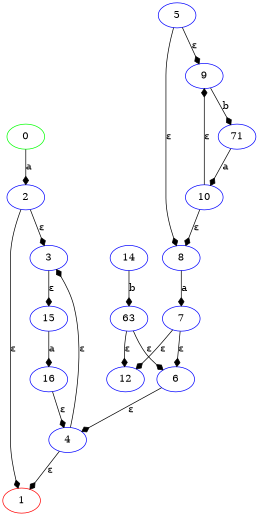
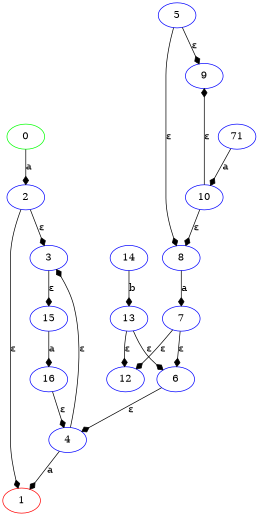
(219, 103) -> none
(129, 319) -> (129, 319)
(50, 470) -> (50, 470)
